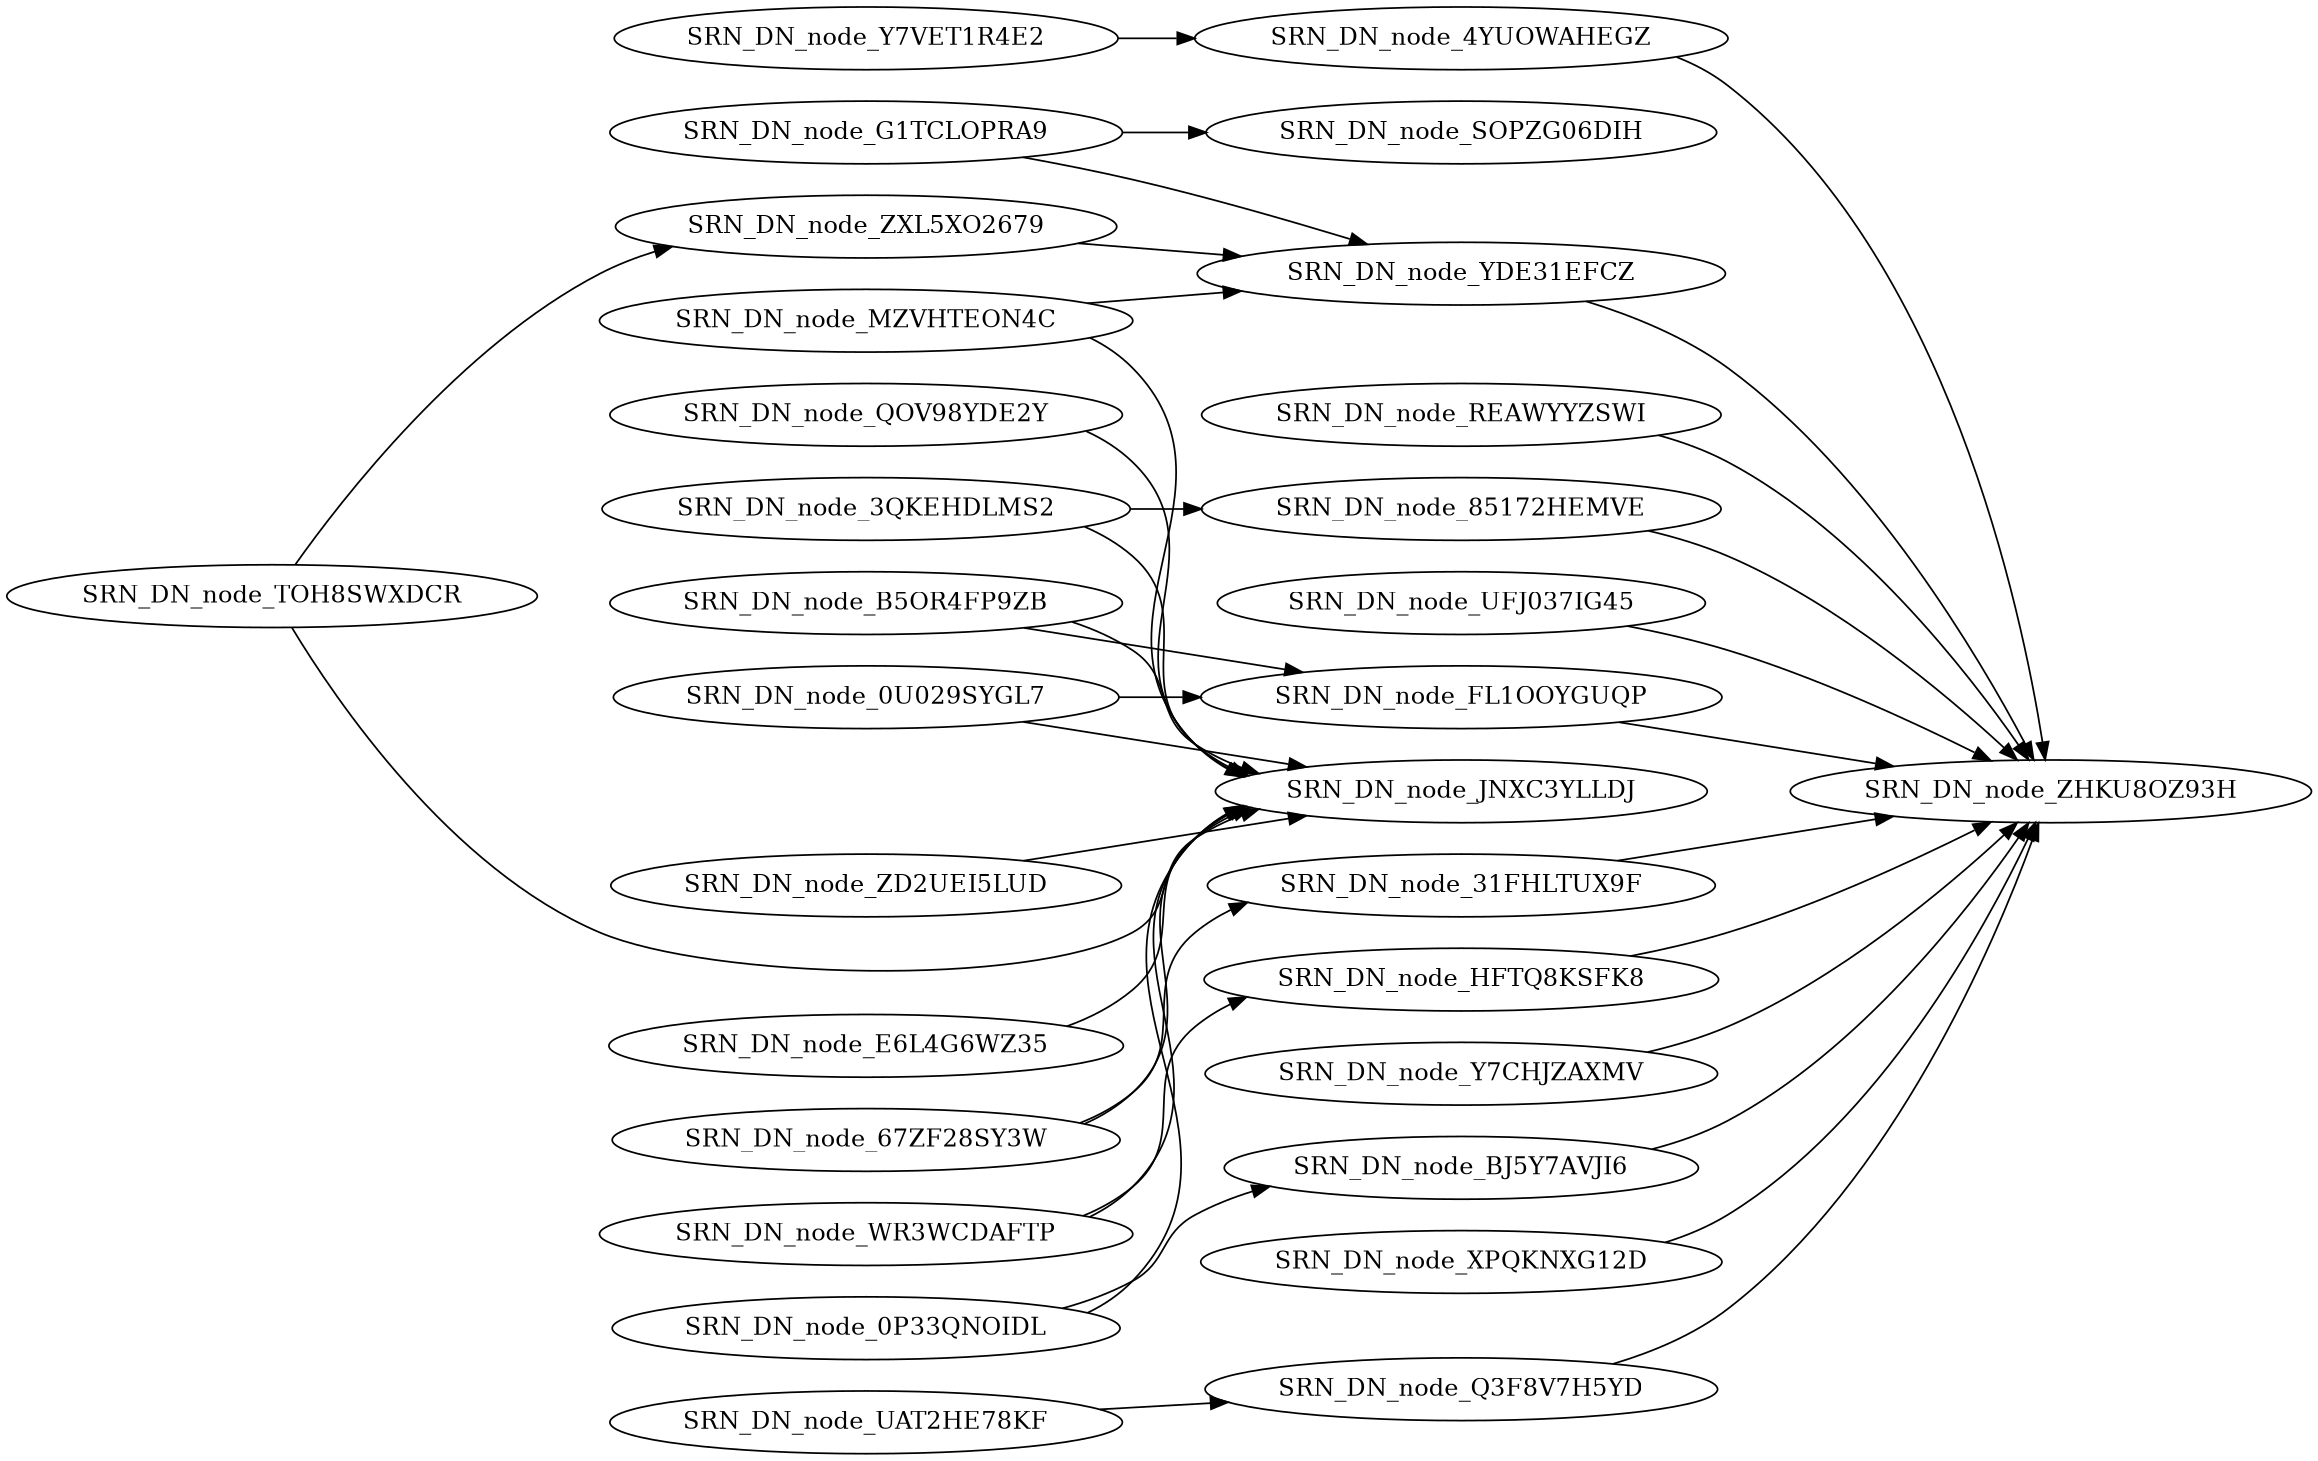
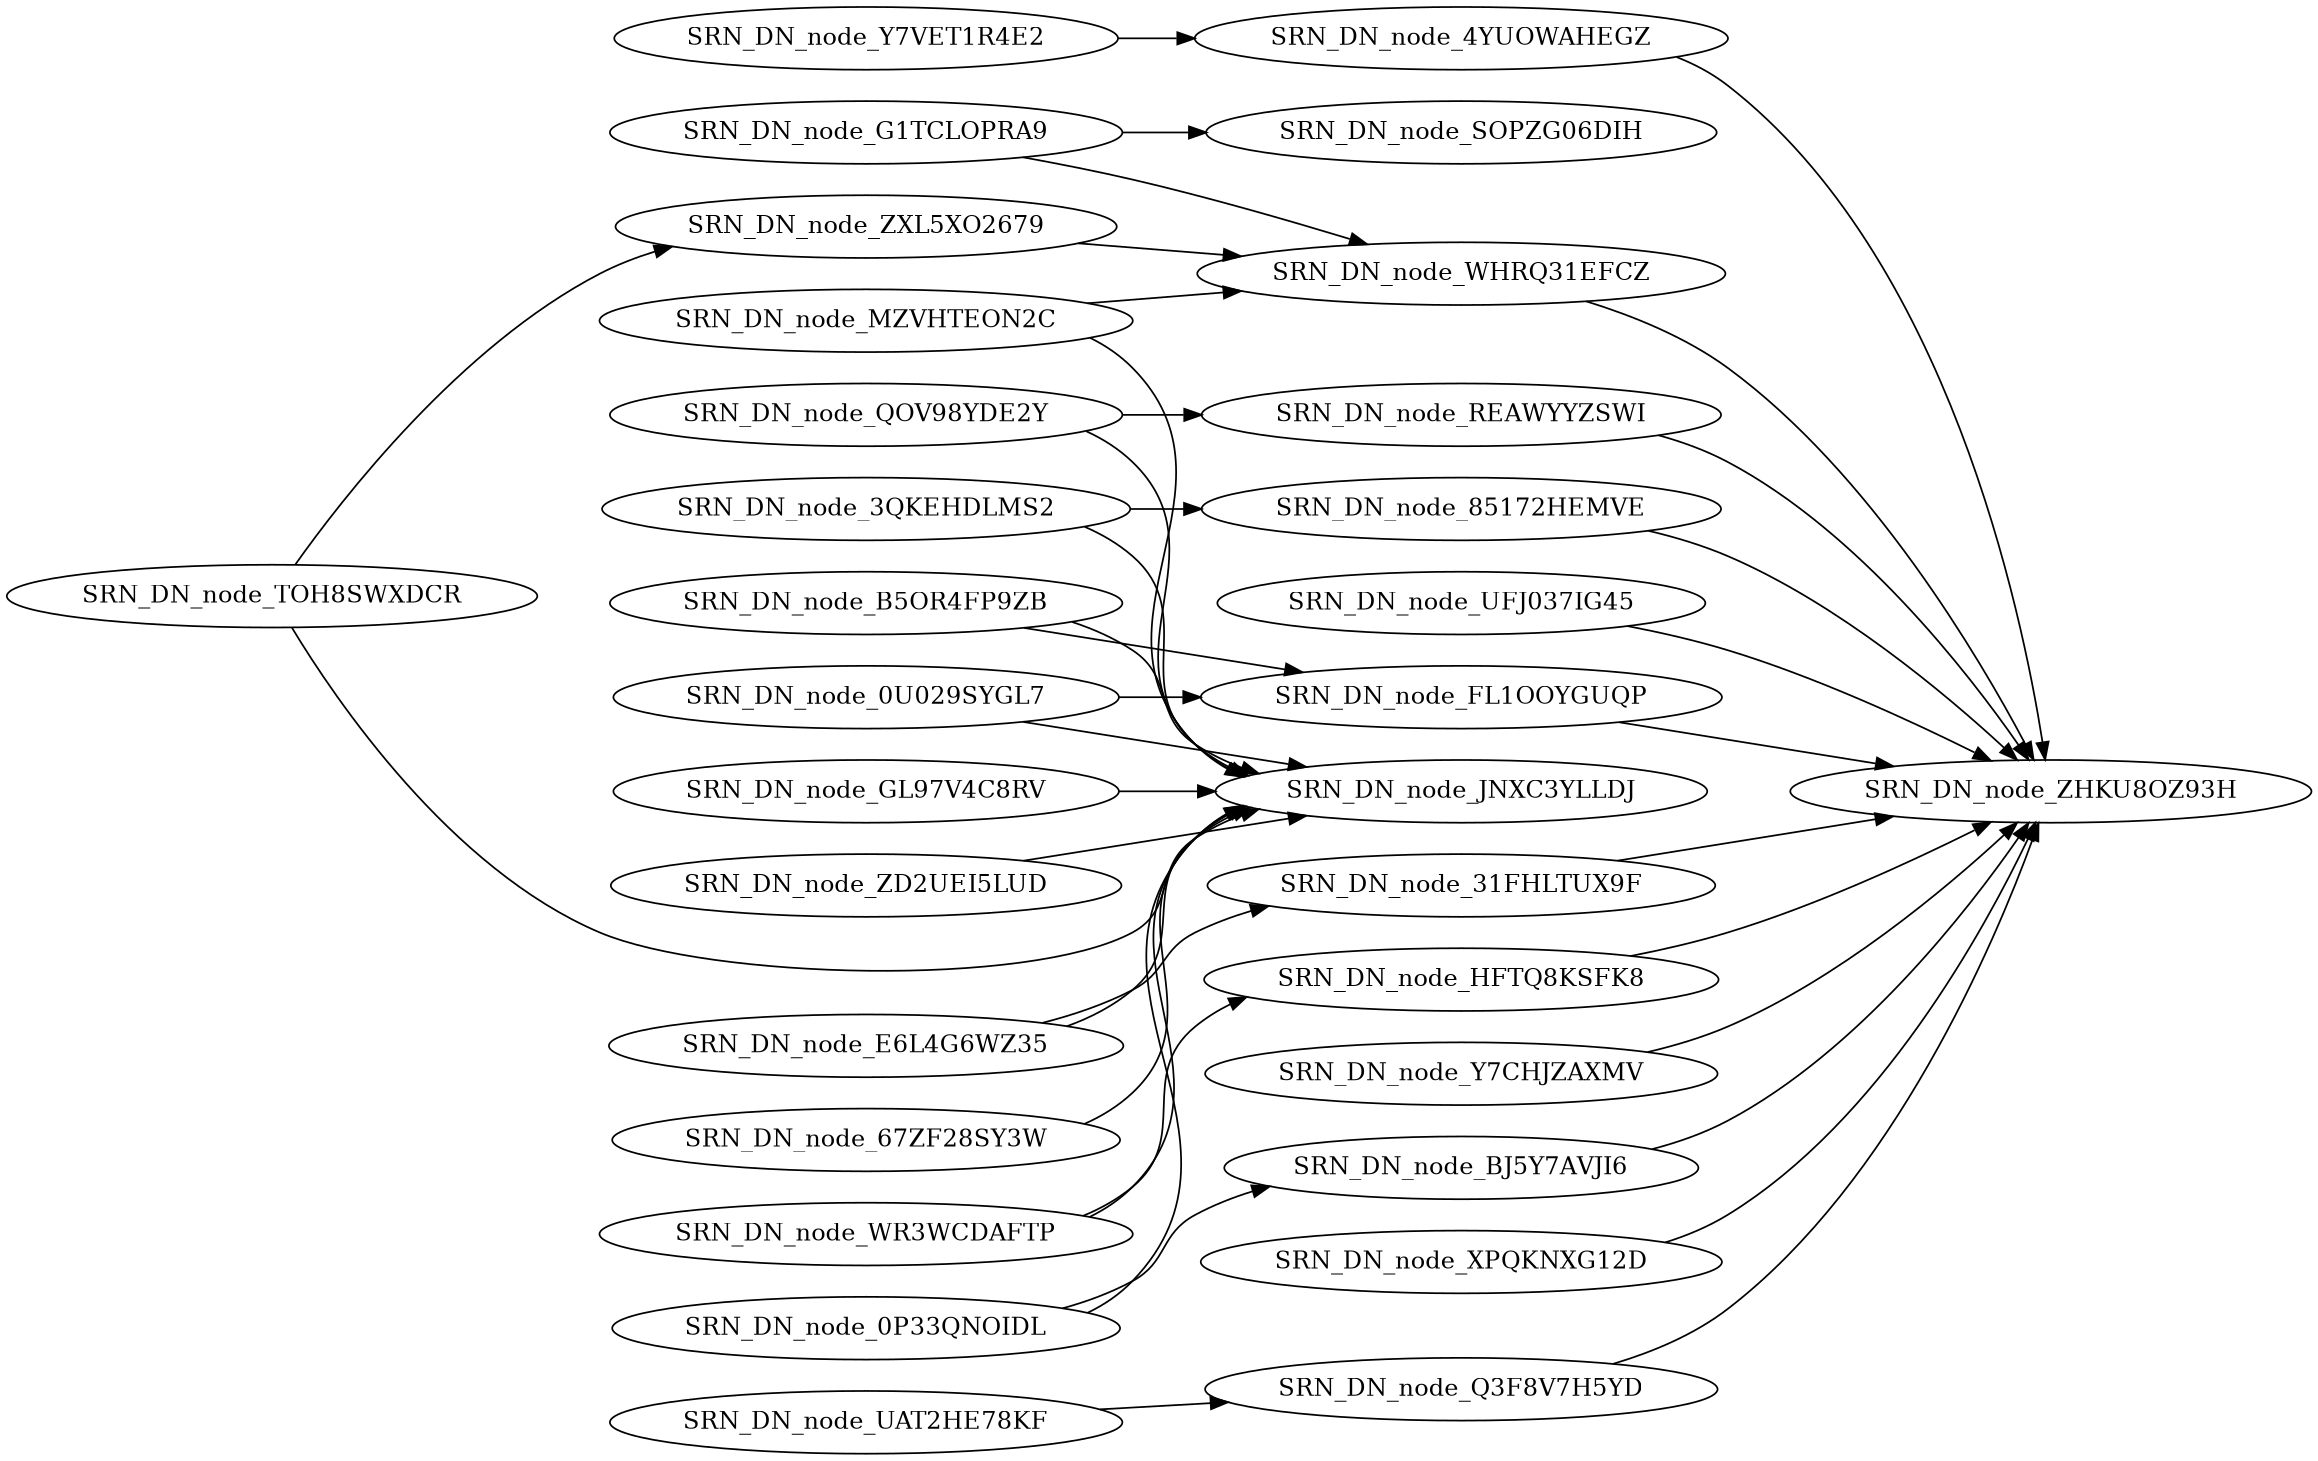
(1461, 274) -> (1461, 274)
(866, 321) -> (866, 321)
none -> (1151, 415)
none -> (866, 791)
(1174, 960) -> (1175, 947)
